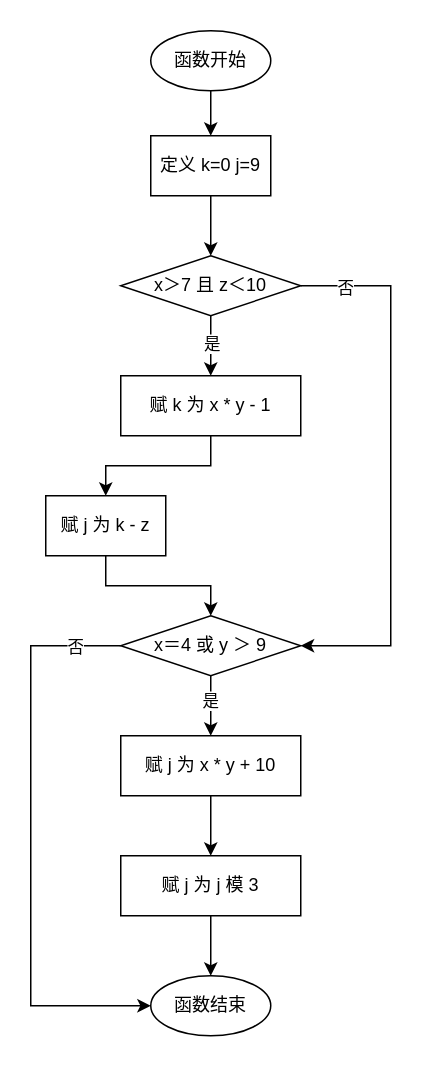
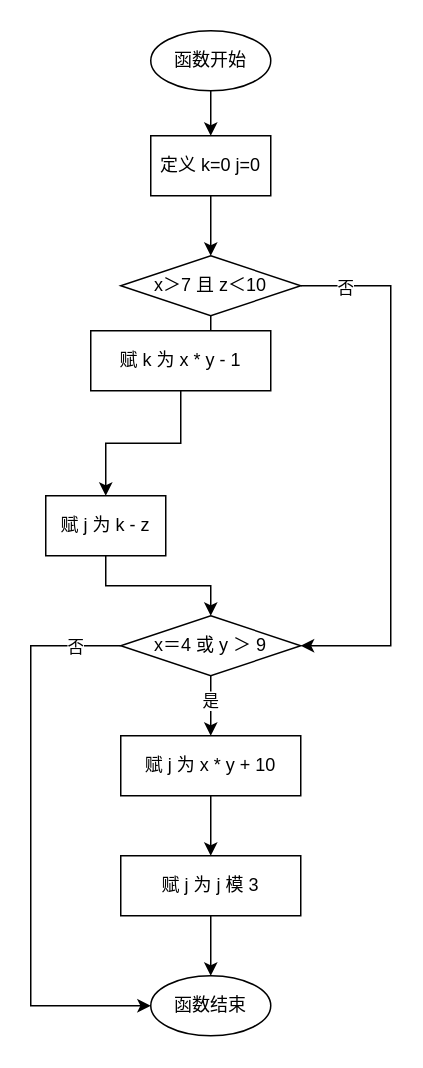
(211, 166) -> (211, 166)
(211, 406) -> (181, 361)
